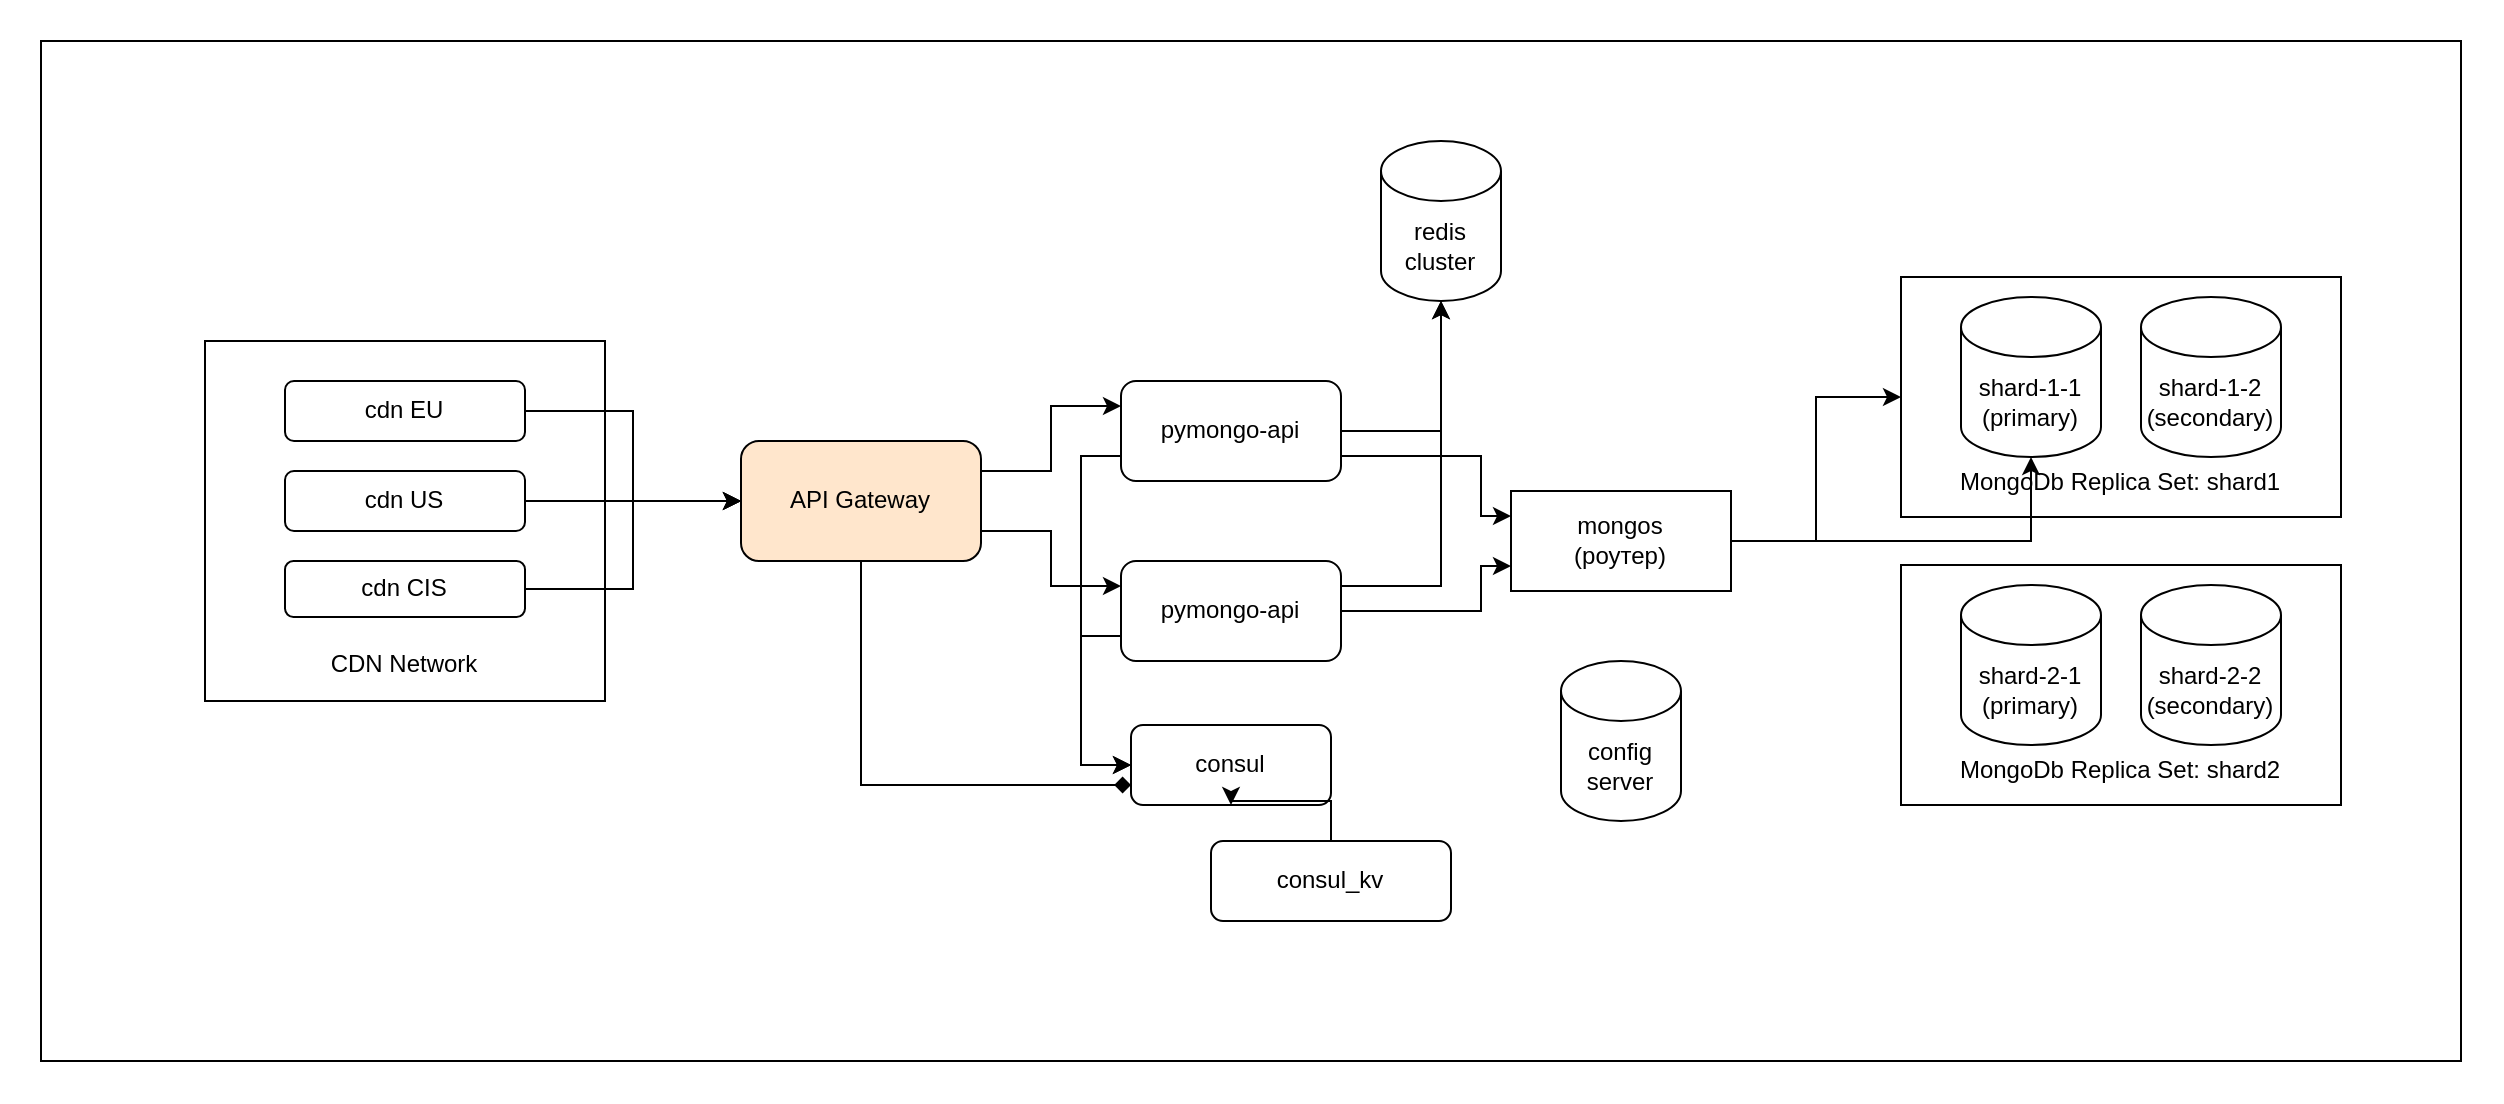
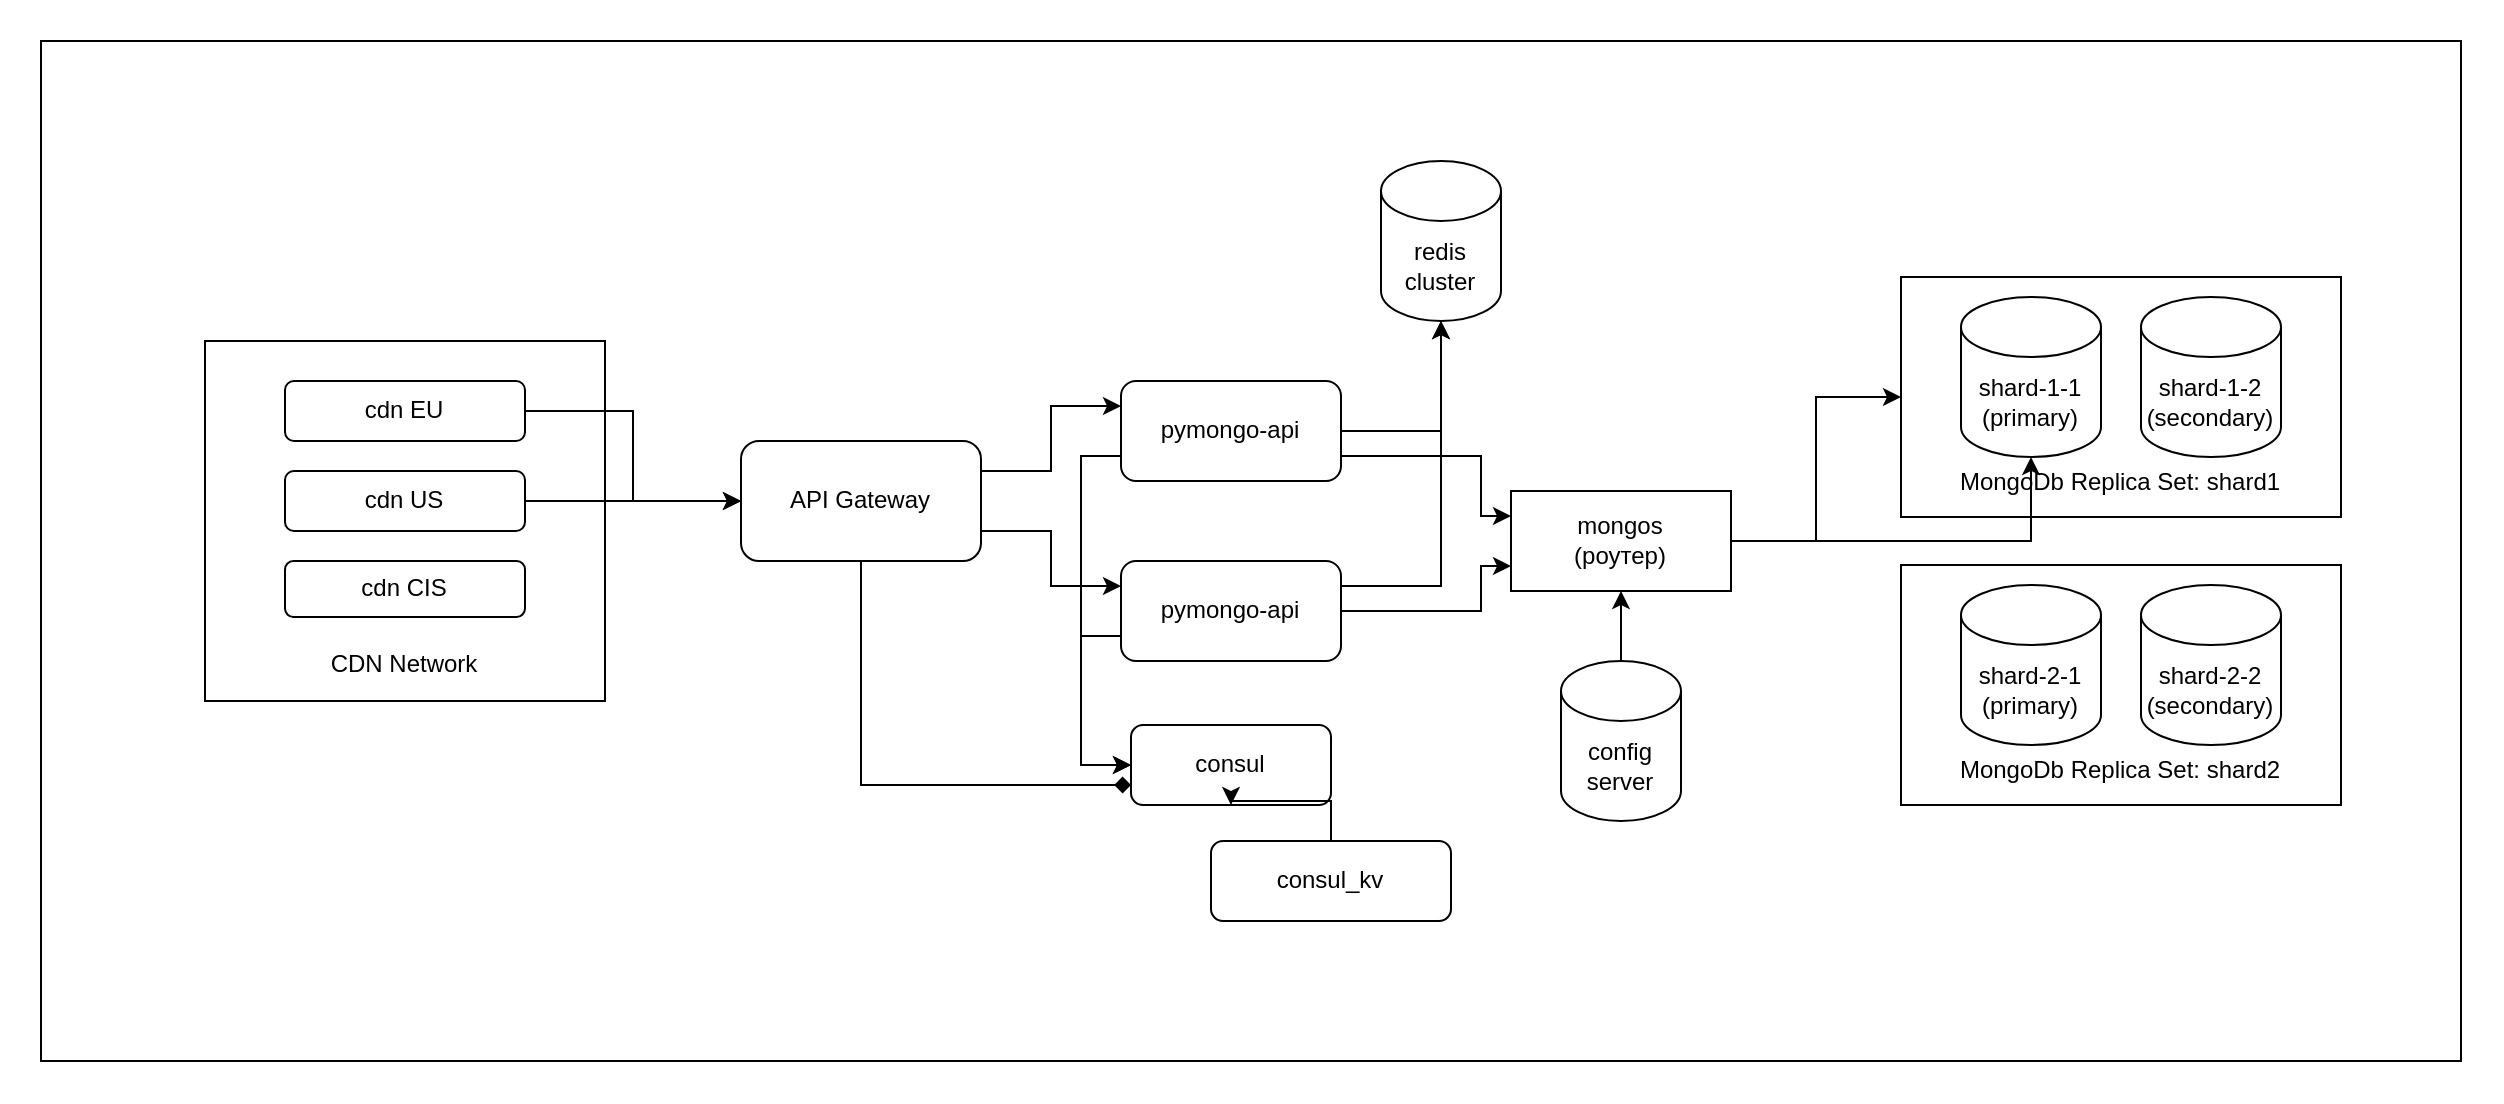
(1441, 221) -> (1441, 241)
(861, 501) -> (861, 501)
(621, 589) -> none
none -> (1621, 623)
